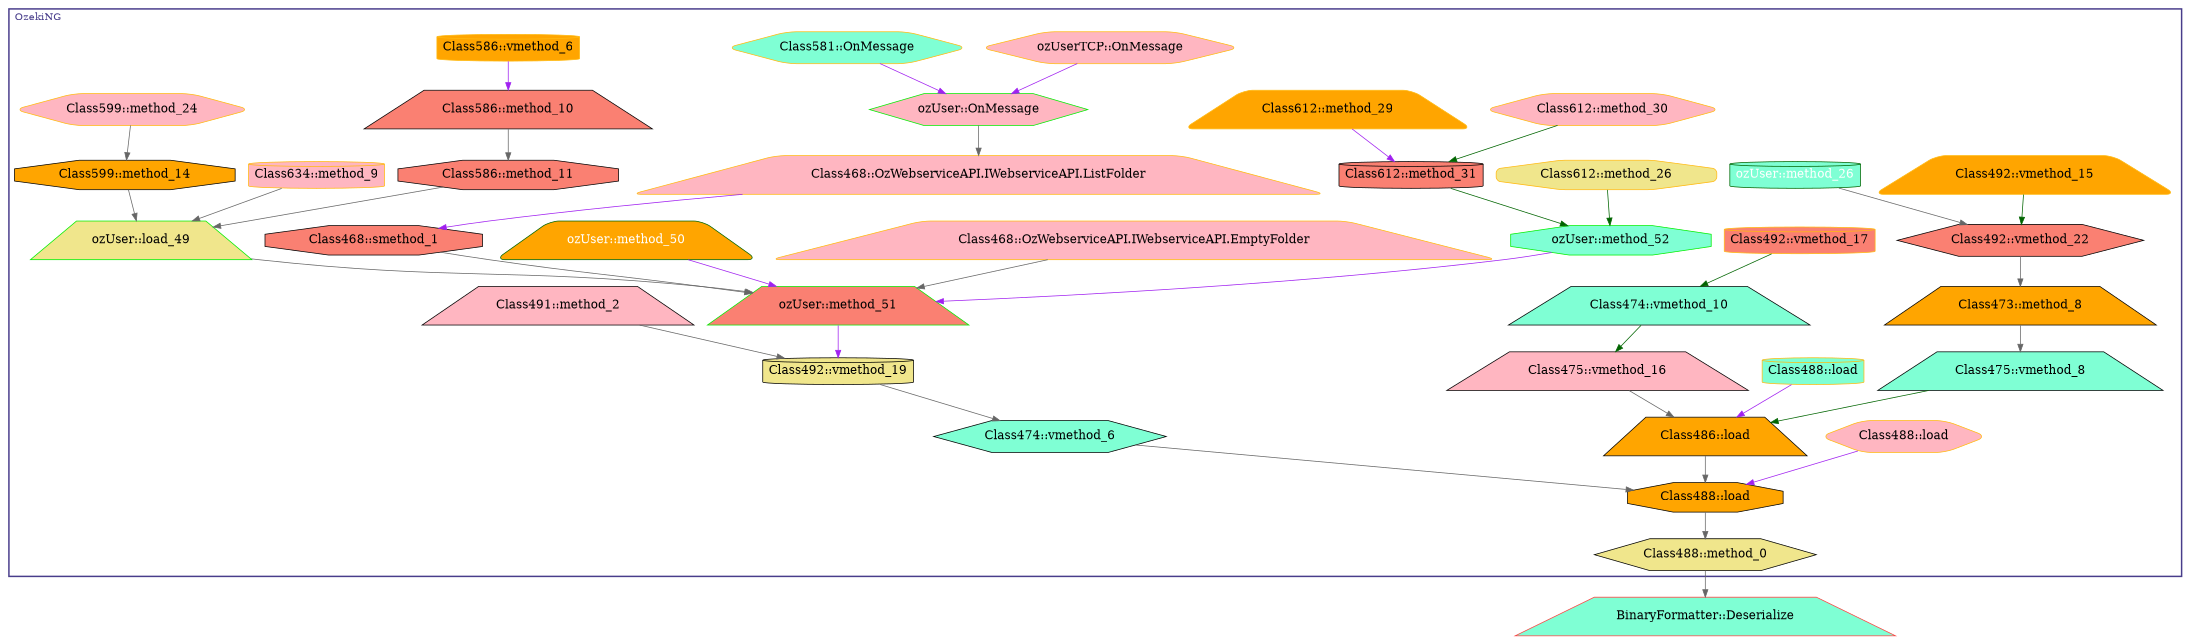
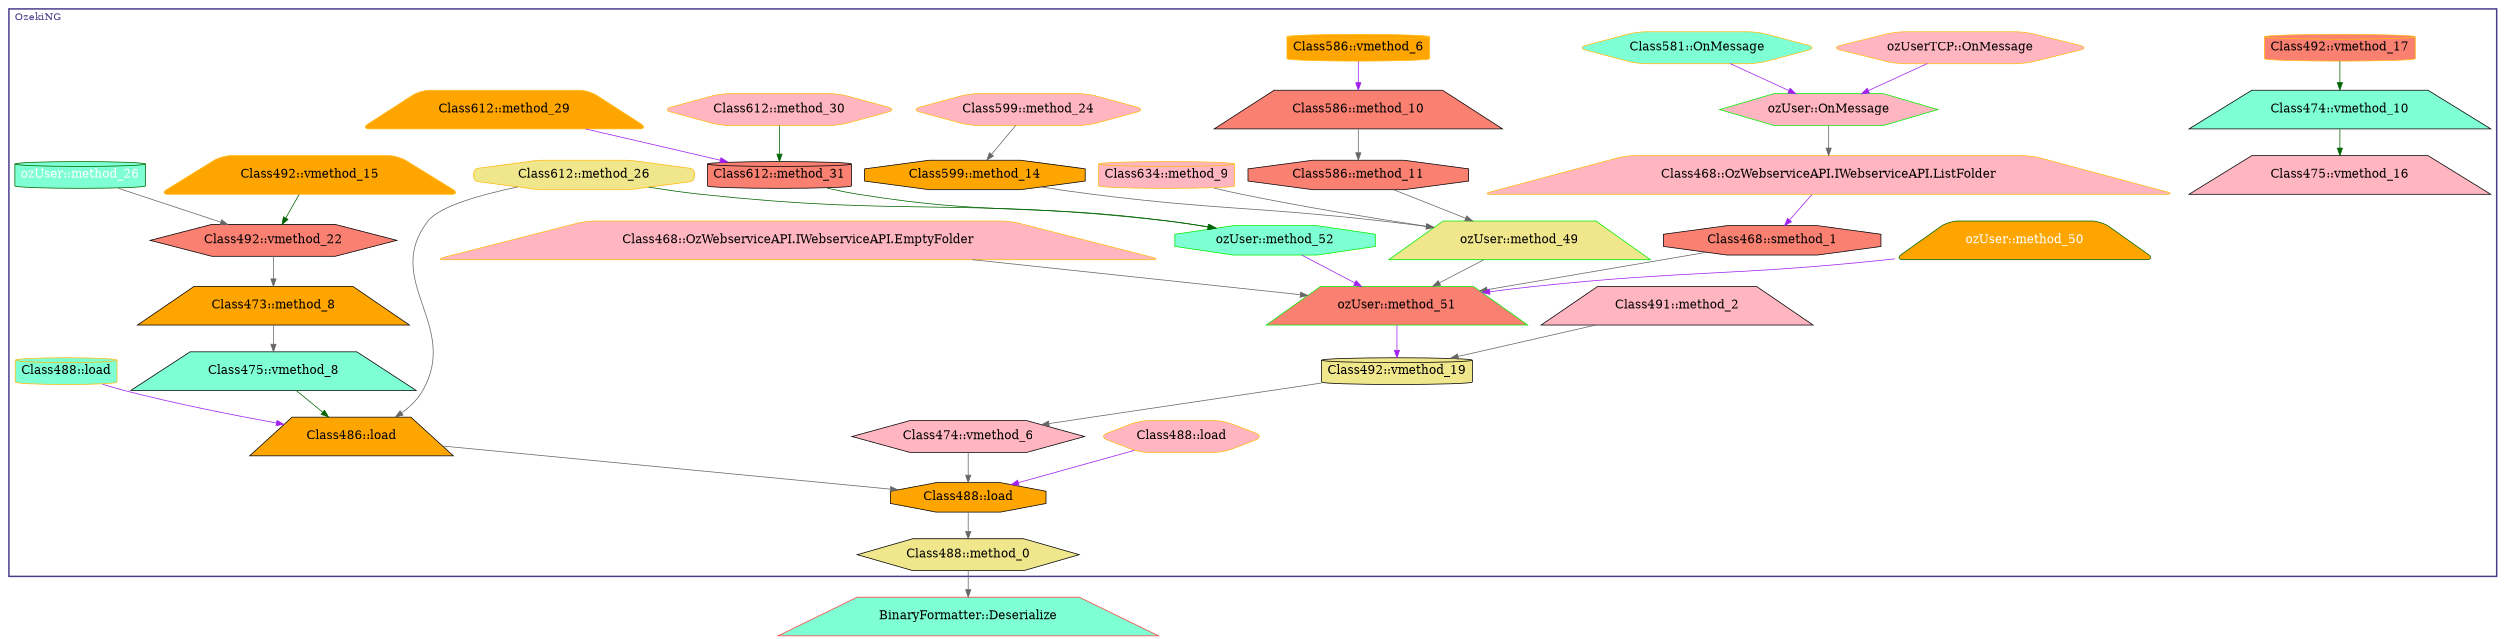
(141, 240) -> (1520, 240)
(1648, 402) -> (414, 273)
(1050, 437) -> (968, 437)
